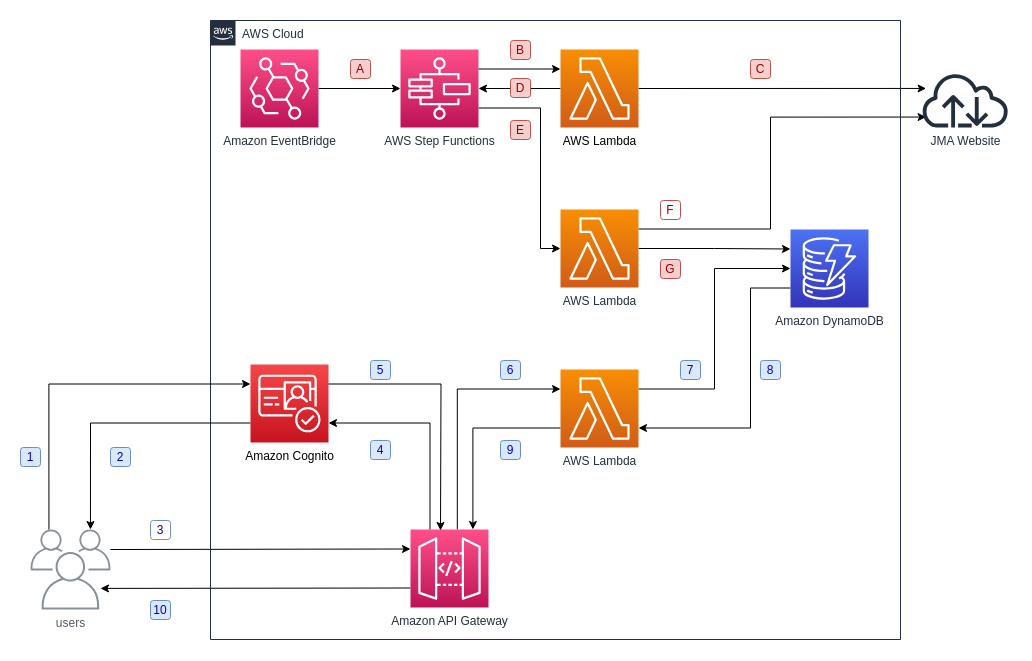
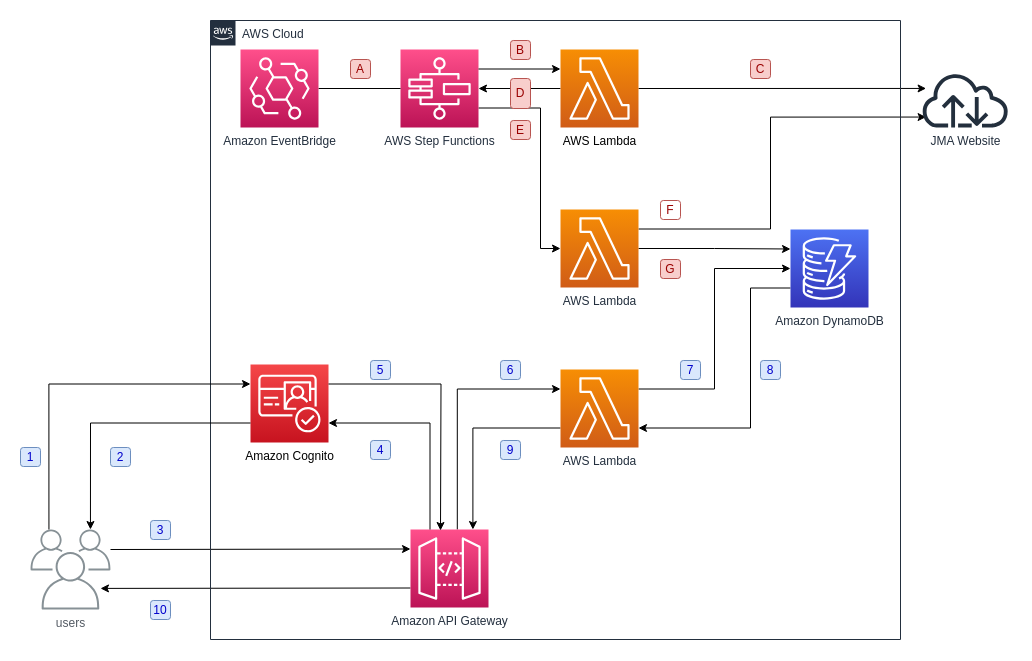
(521, 88) -> (521, 94)
(392, 89) -> (395, 89)
(161, 530) -> (161, 530)
